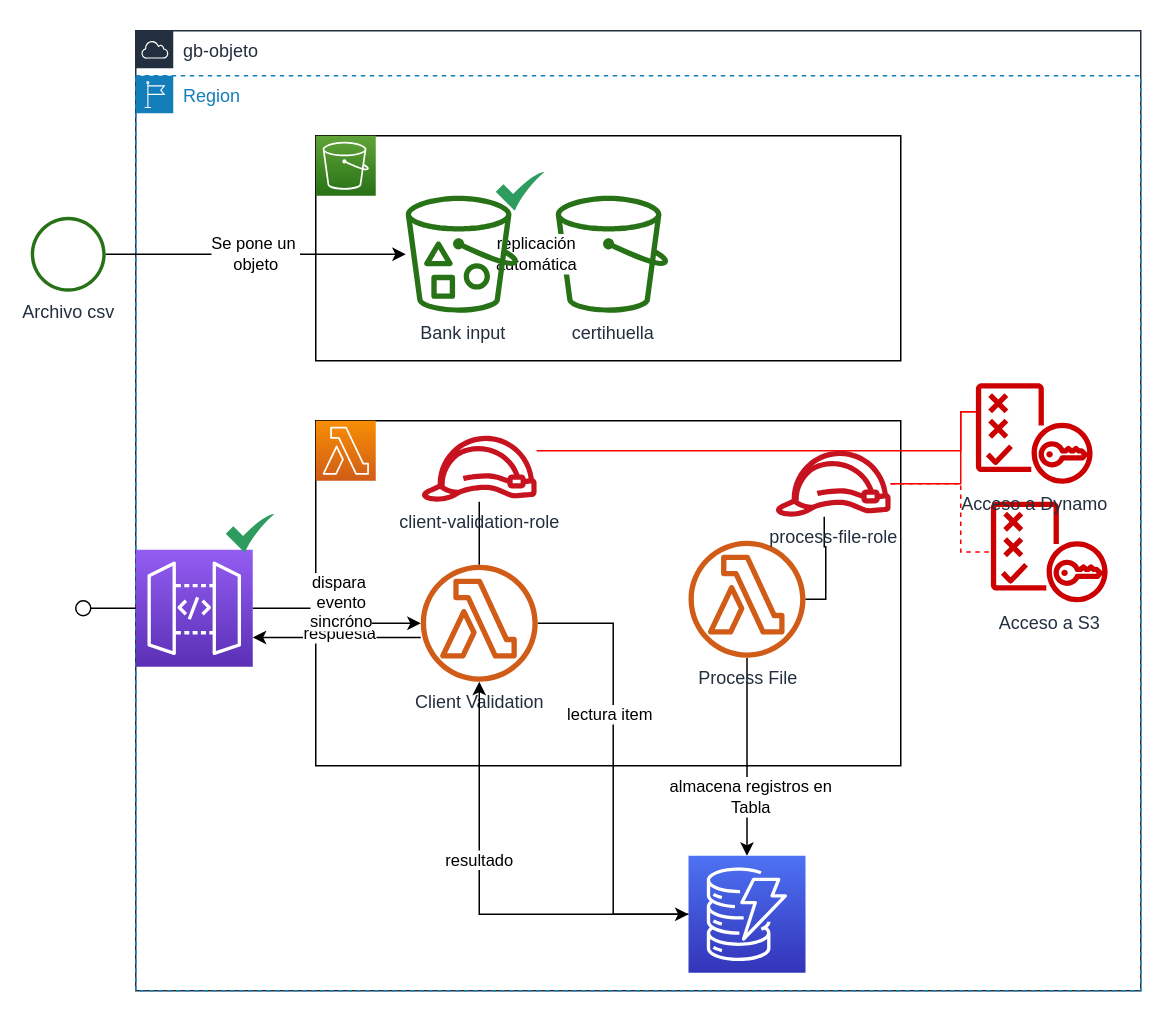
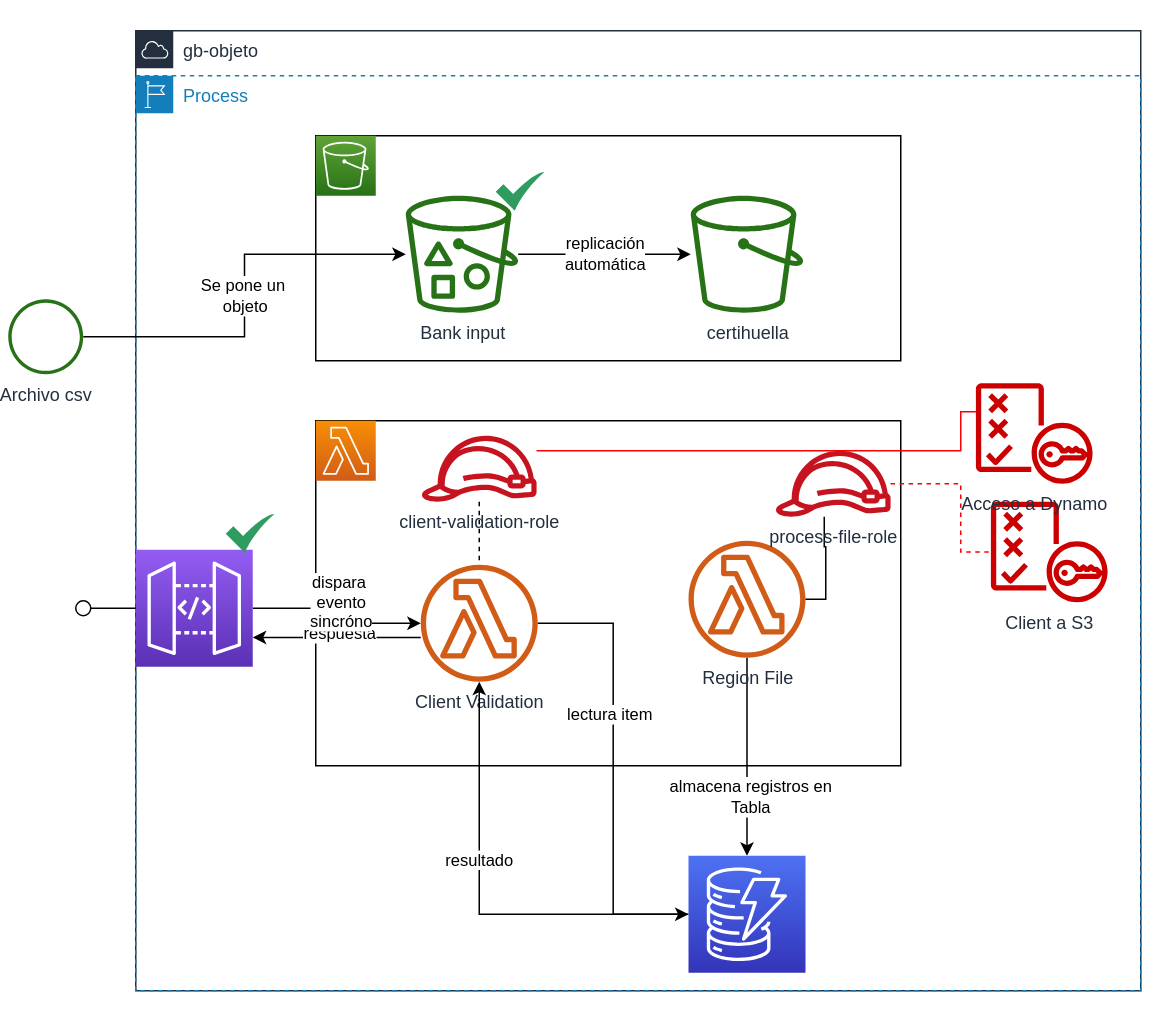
(212, 97) -> (219, 97)
(68, 254) -> (46, 337)
(612, 254) -> (747, 254)
(961, 467) -> none
(479, 534) -> (479, 534)
(1050, 624) -> (1050, 624)
(749, 679) -> (749, 679)
